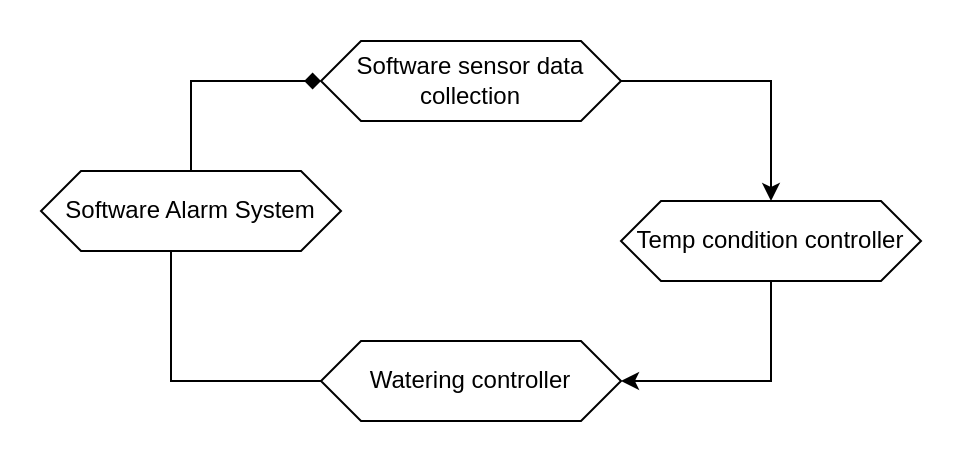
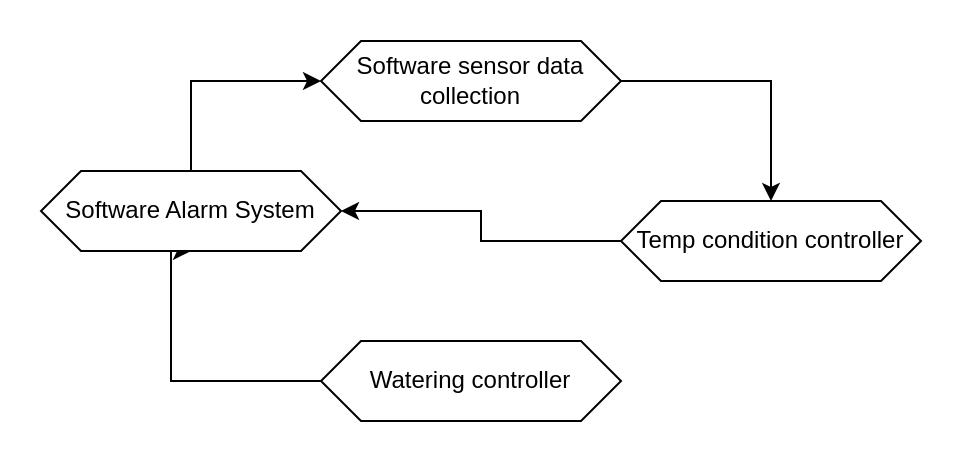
(304, 81) -> (305, 81)
(181, 251) -> (176, 251)
(753, 381) -> (481, 233)
